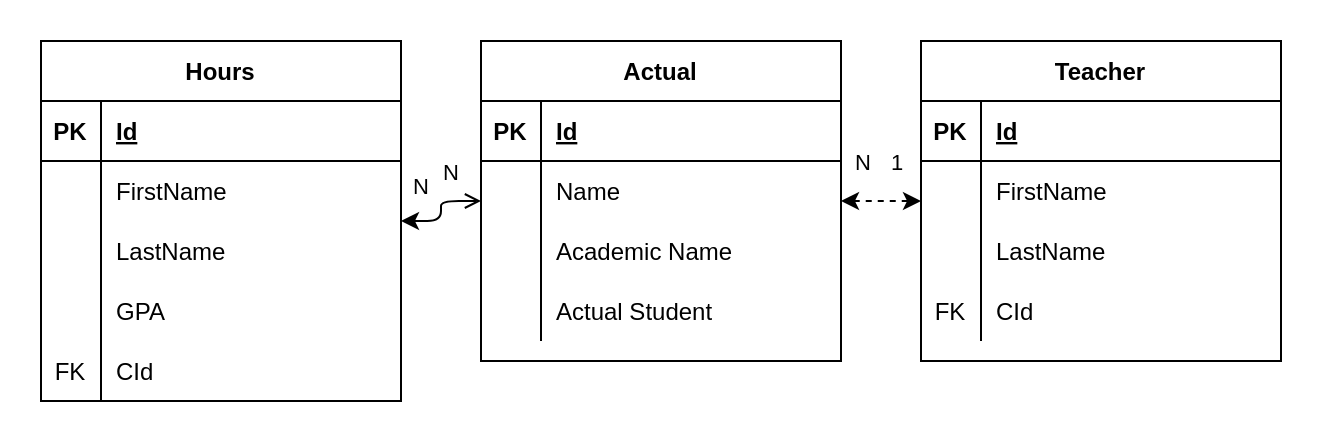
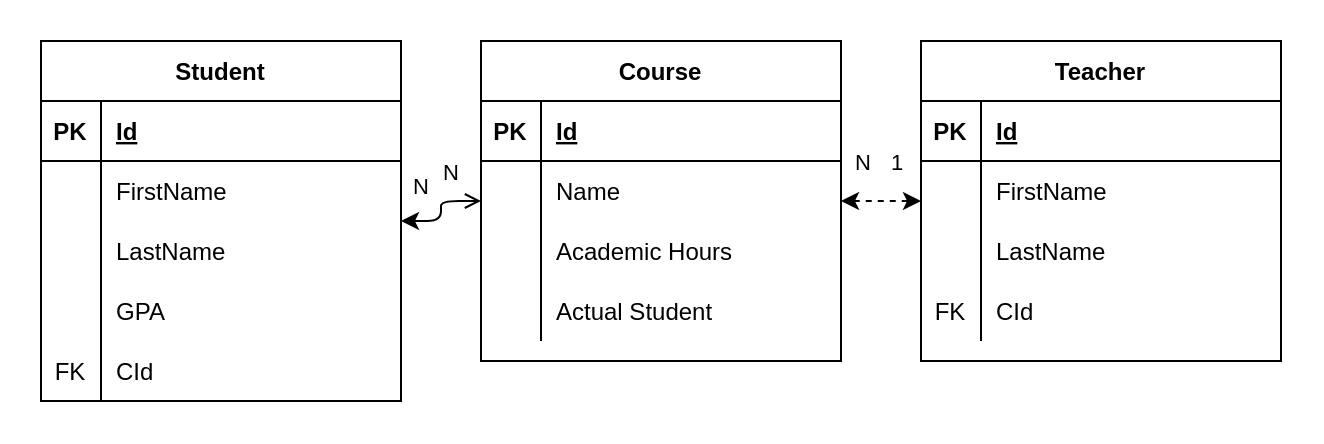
(220, 72) -> (220, 72)
(660, 72) -> (660, 72)
(637, 252) -> (644, 252)
